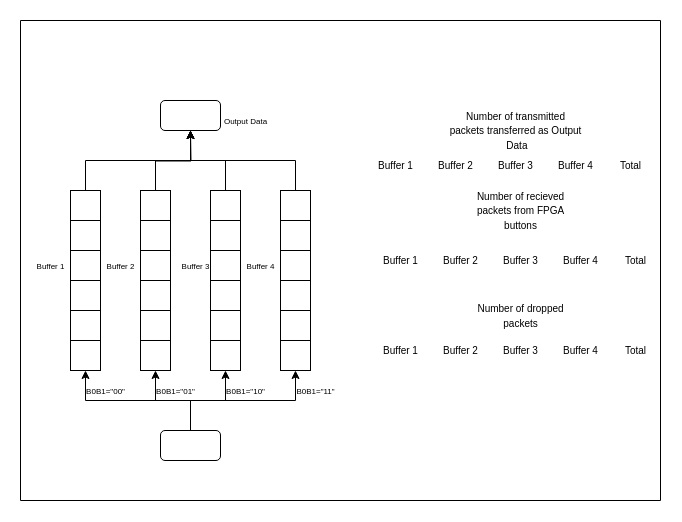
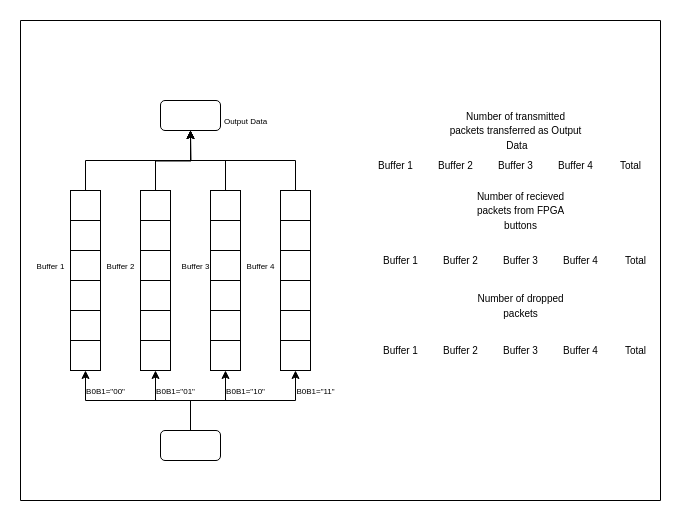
(521, 316) -> (521, 306)
